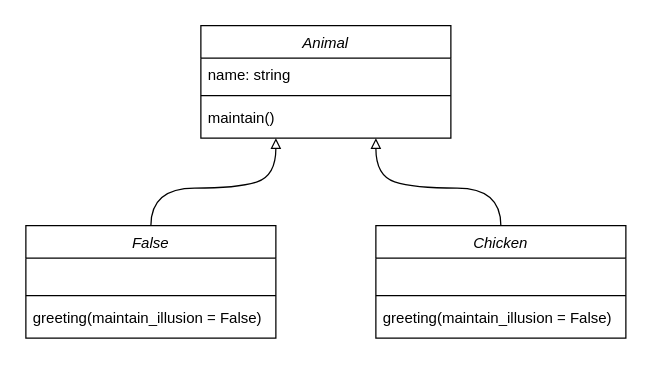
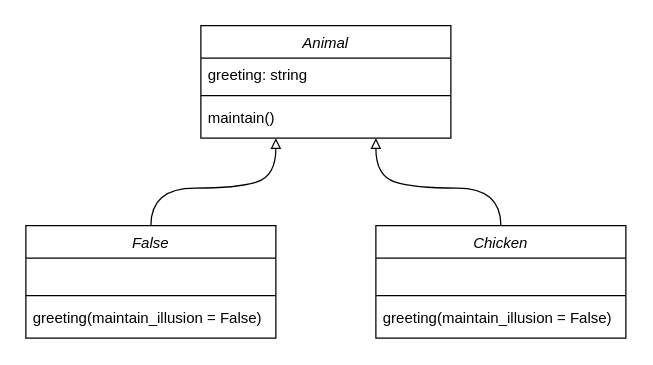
(252, 75) -> (267, 75)
